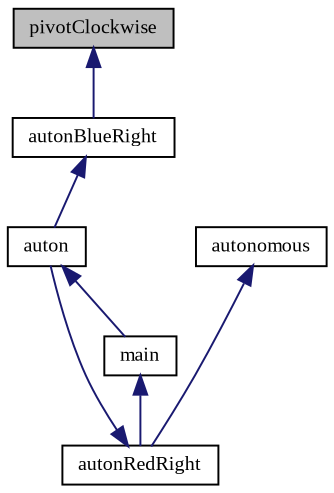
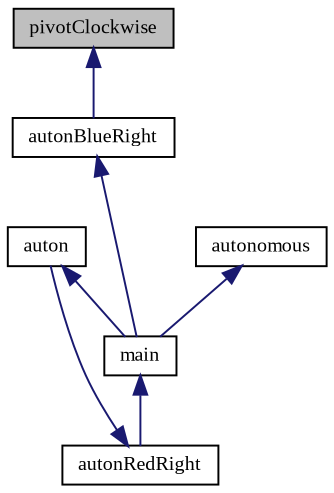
(66, 201) -> (119, 256)
(200, 366) -> (193, 308)
